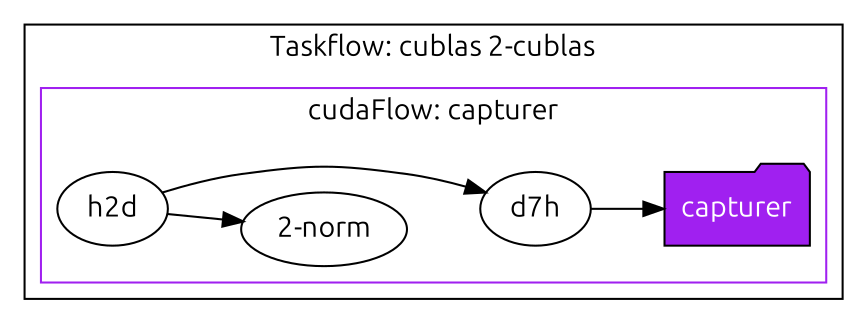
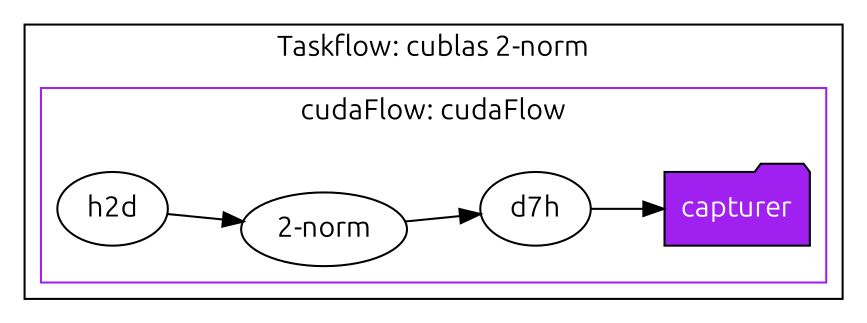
(434, 48) -> (434, 48)
(434, 112) -> (434, 112)
(314, 167) -> (432, 219)
